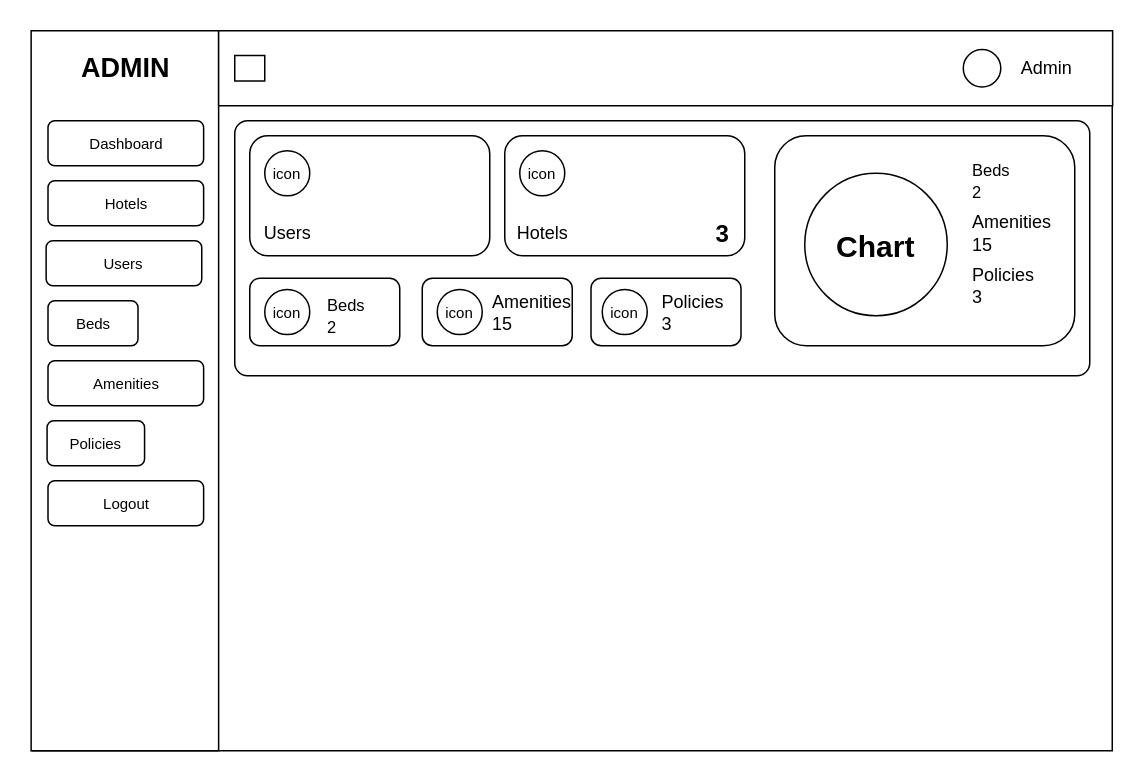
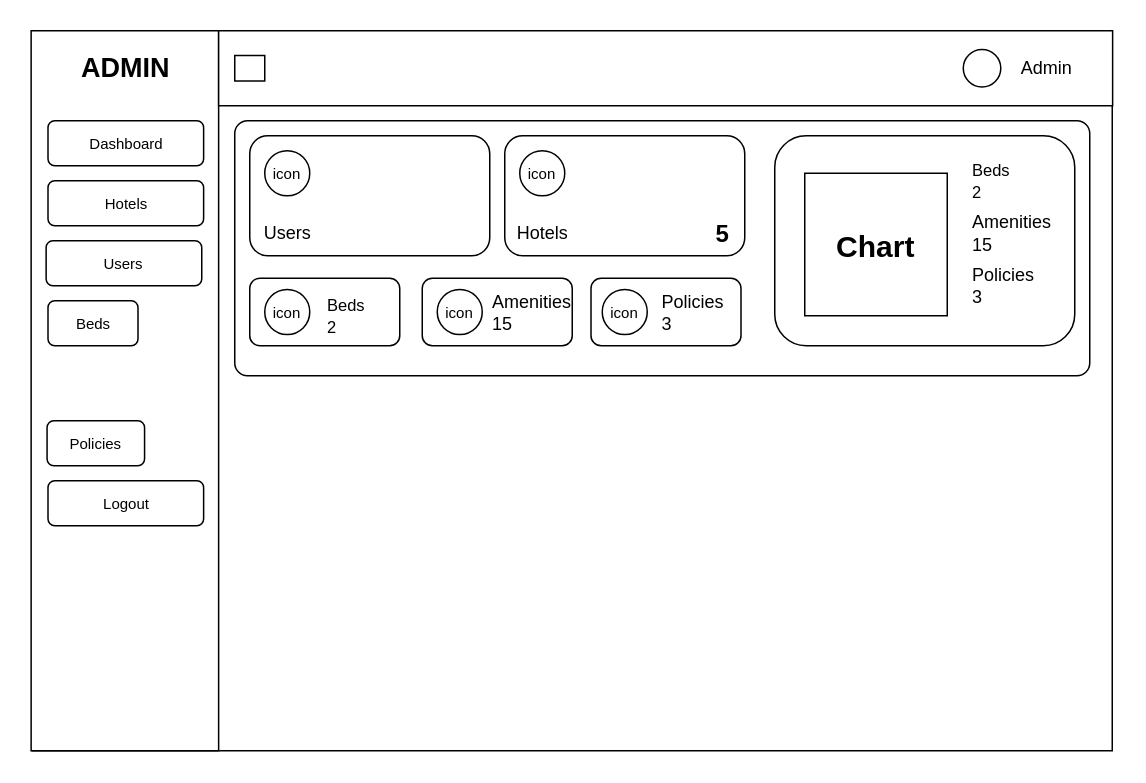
(723, 233) -> (723, 233)
(876, 245) -> (876, 245)
(126, 383) -> none
